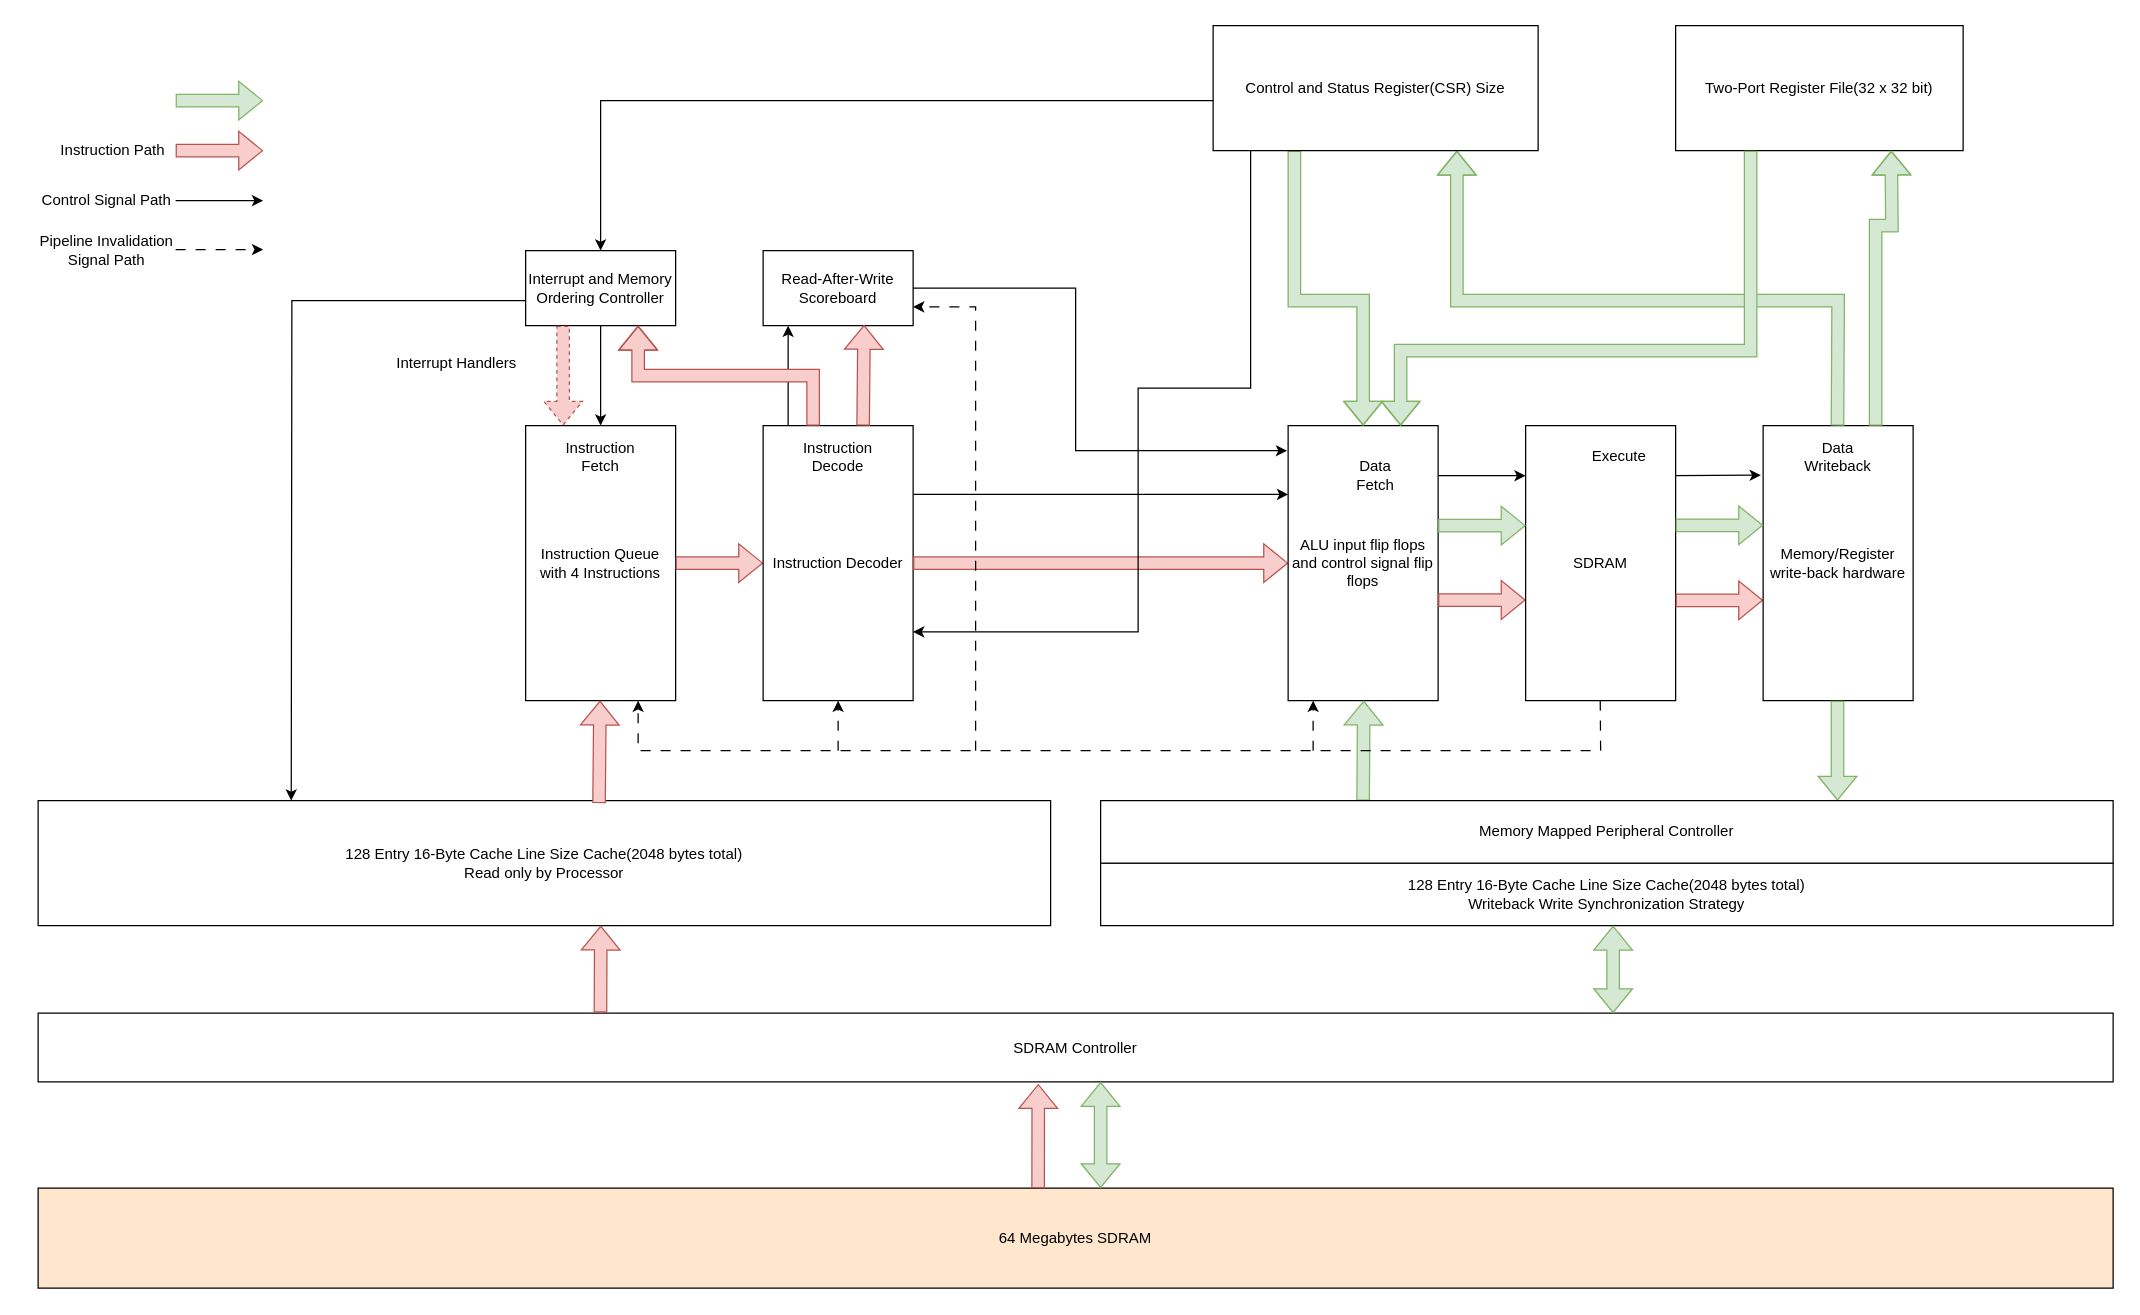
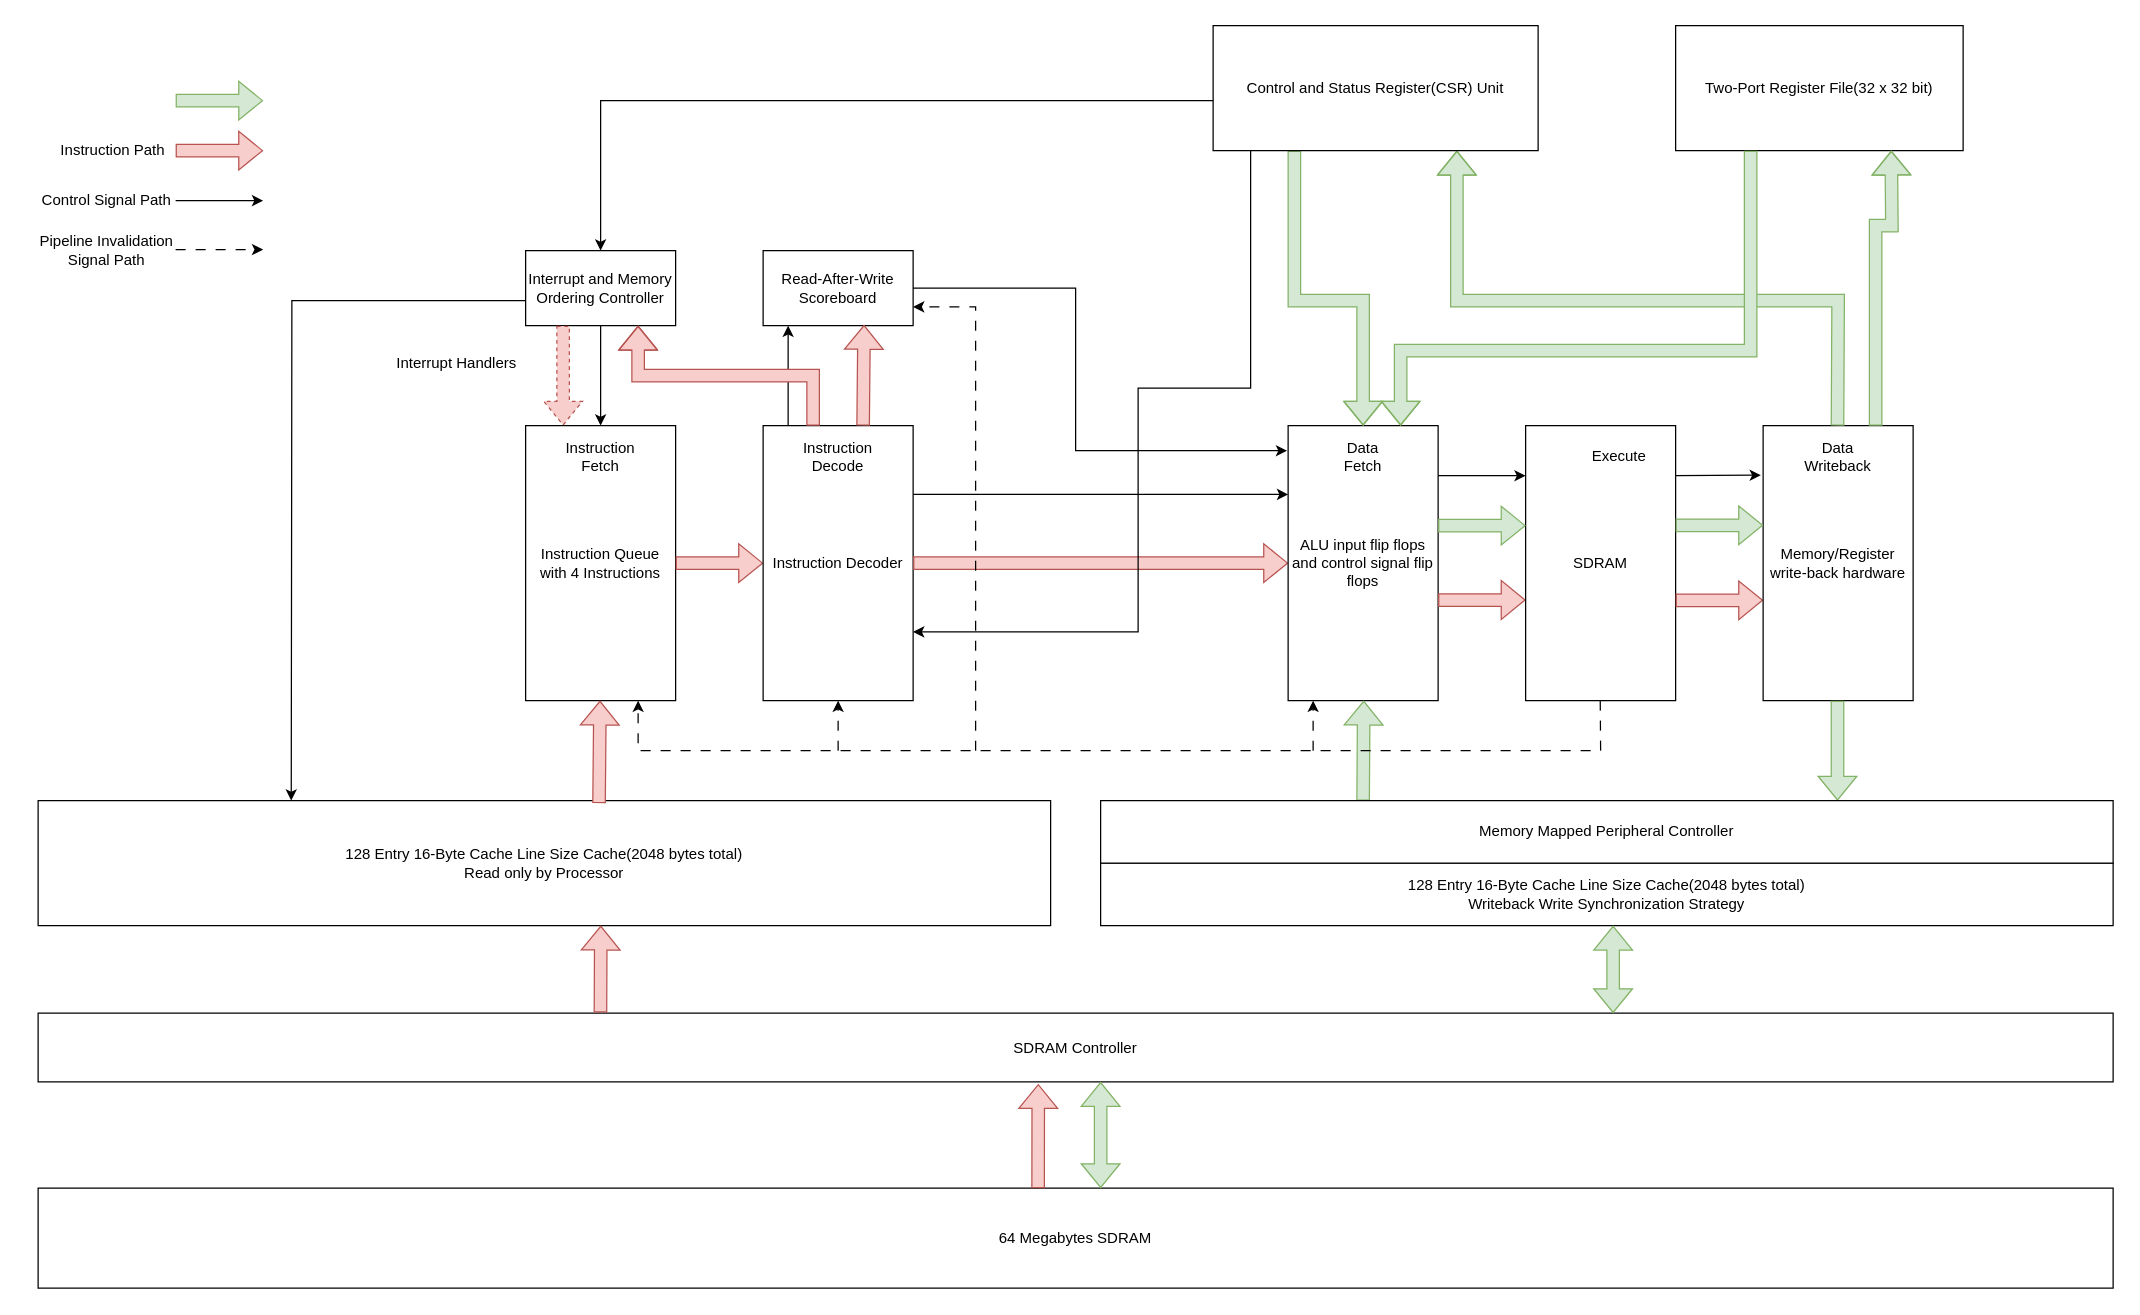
(1376, 88) -> (1376, 88)
(1376, 476) -> (1363, 457)
(1076, 1238) -> (1076, 1238)
